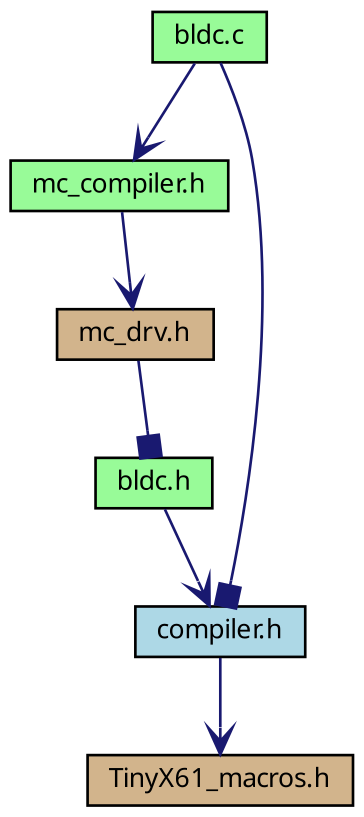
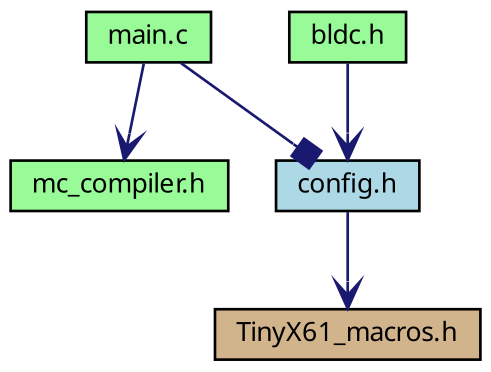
(210, 37) -> (149, 37)
(135, 334) -> none
(220, 632) -> (348, 186)
